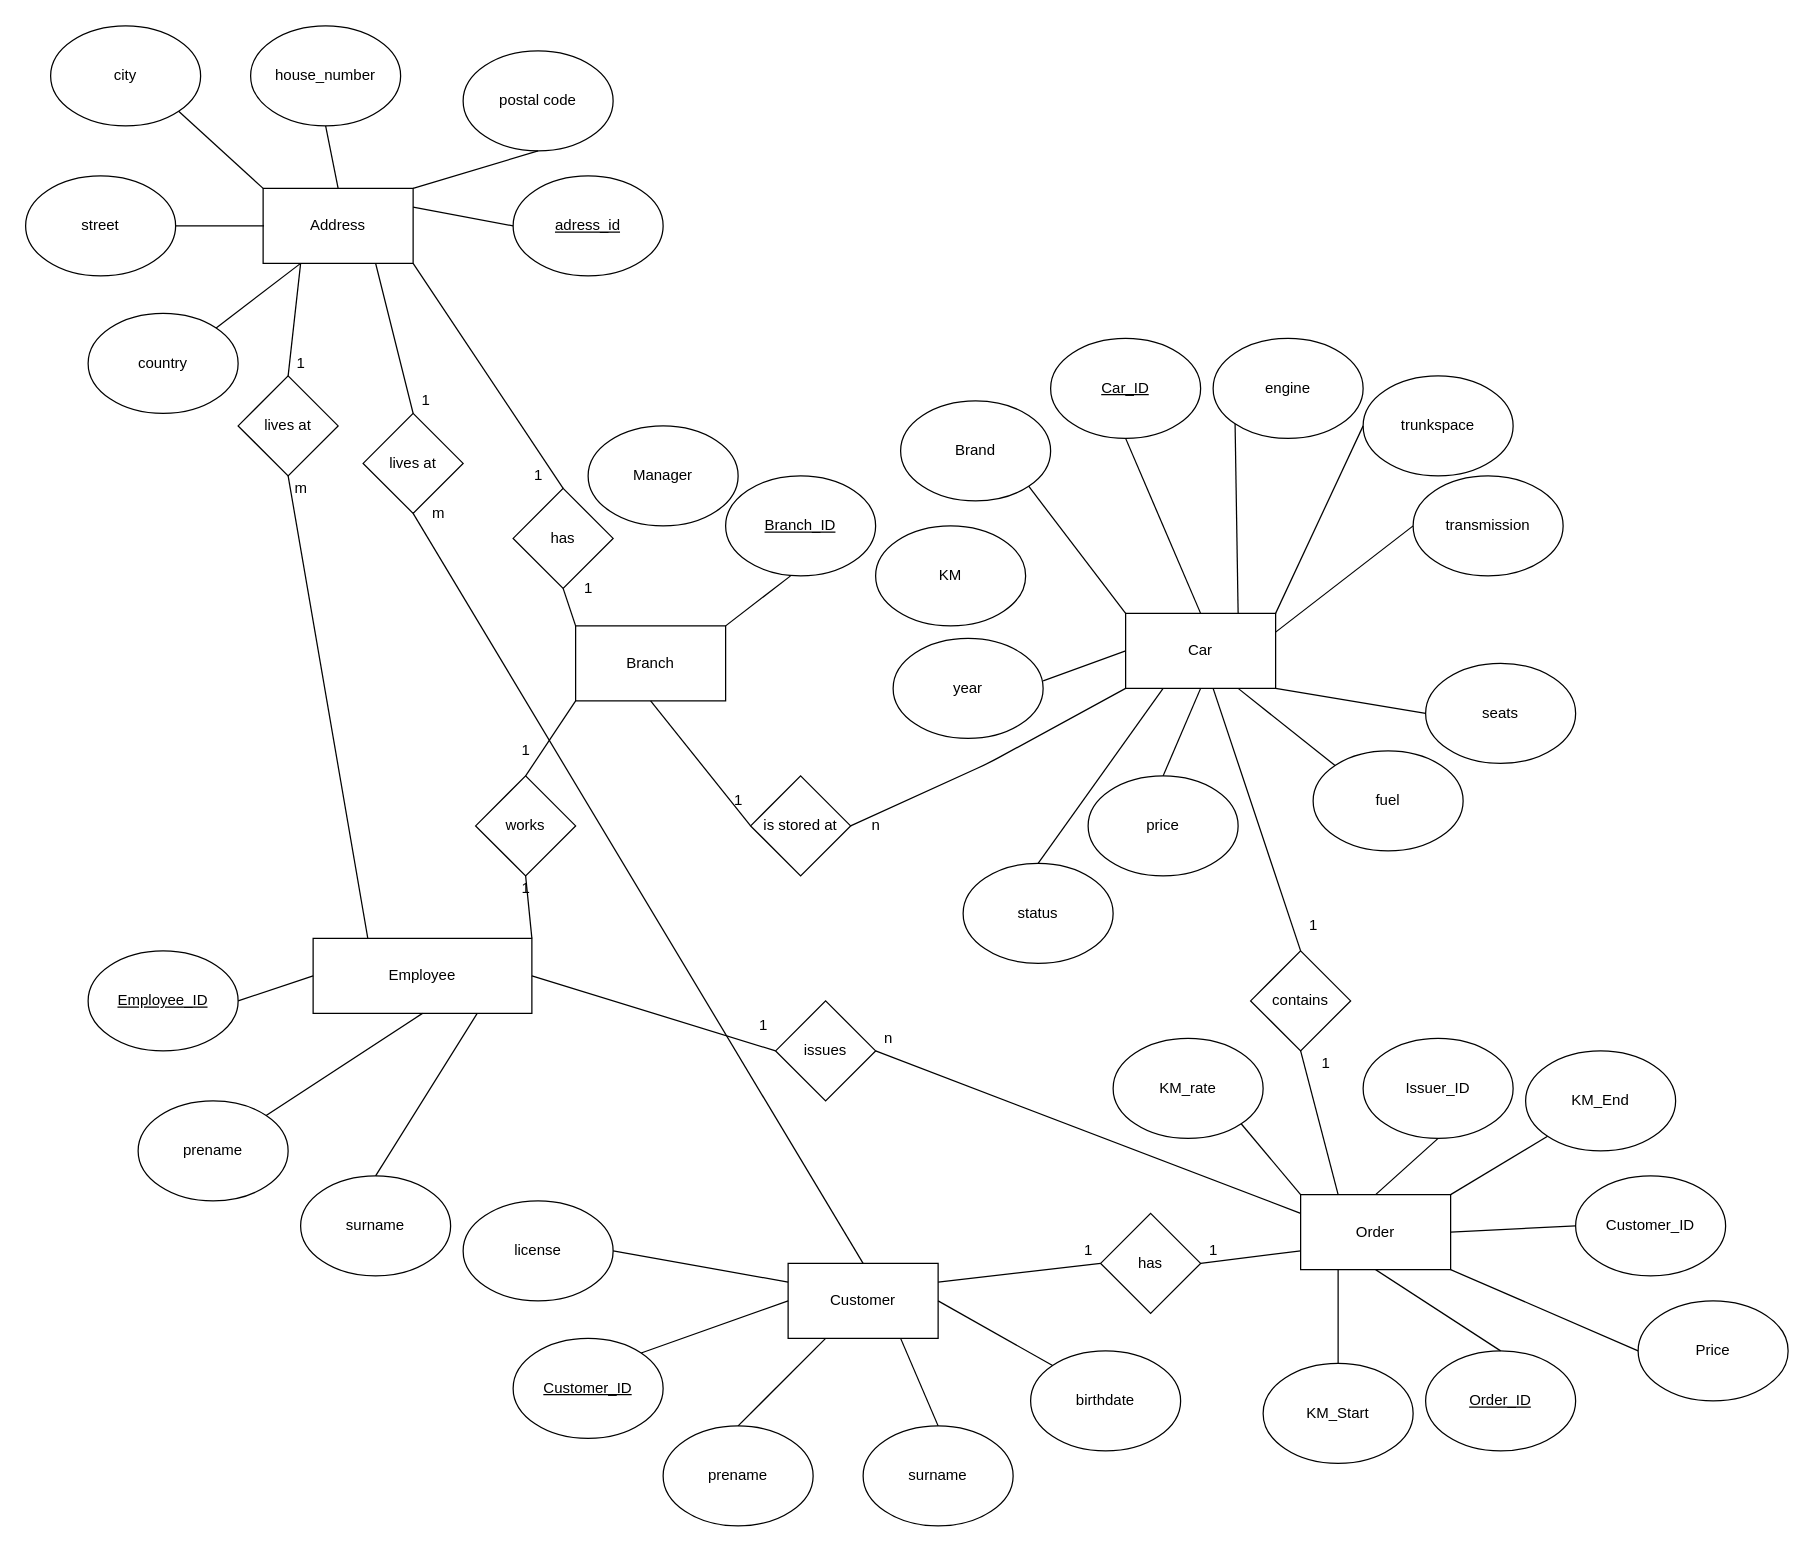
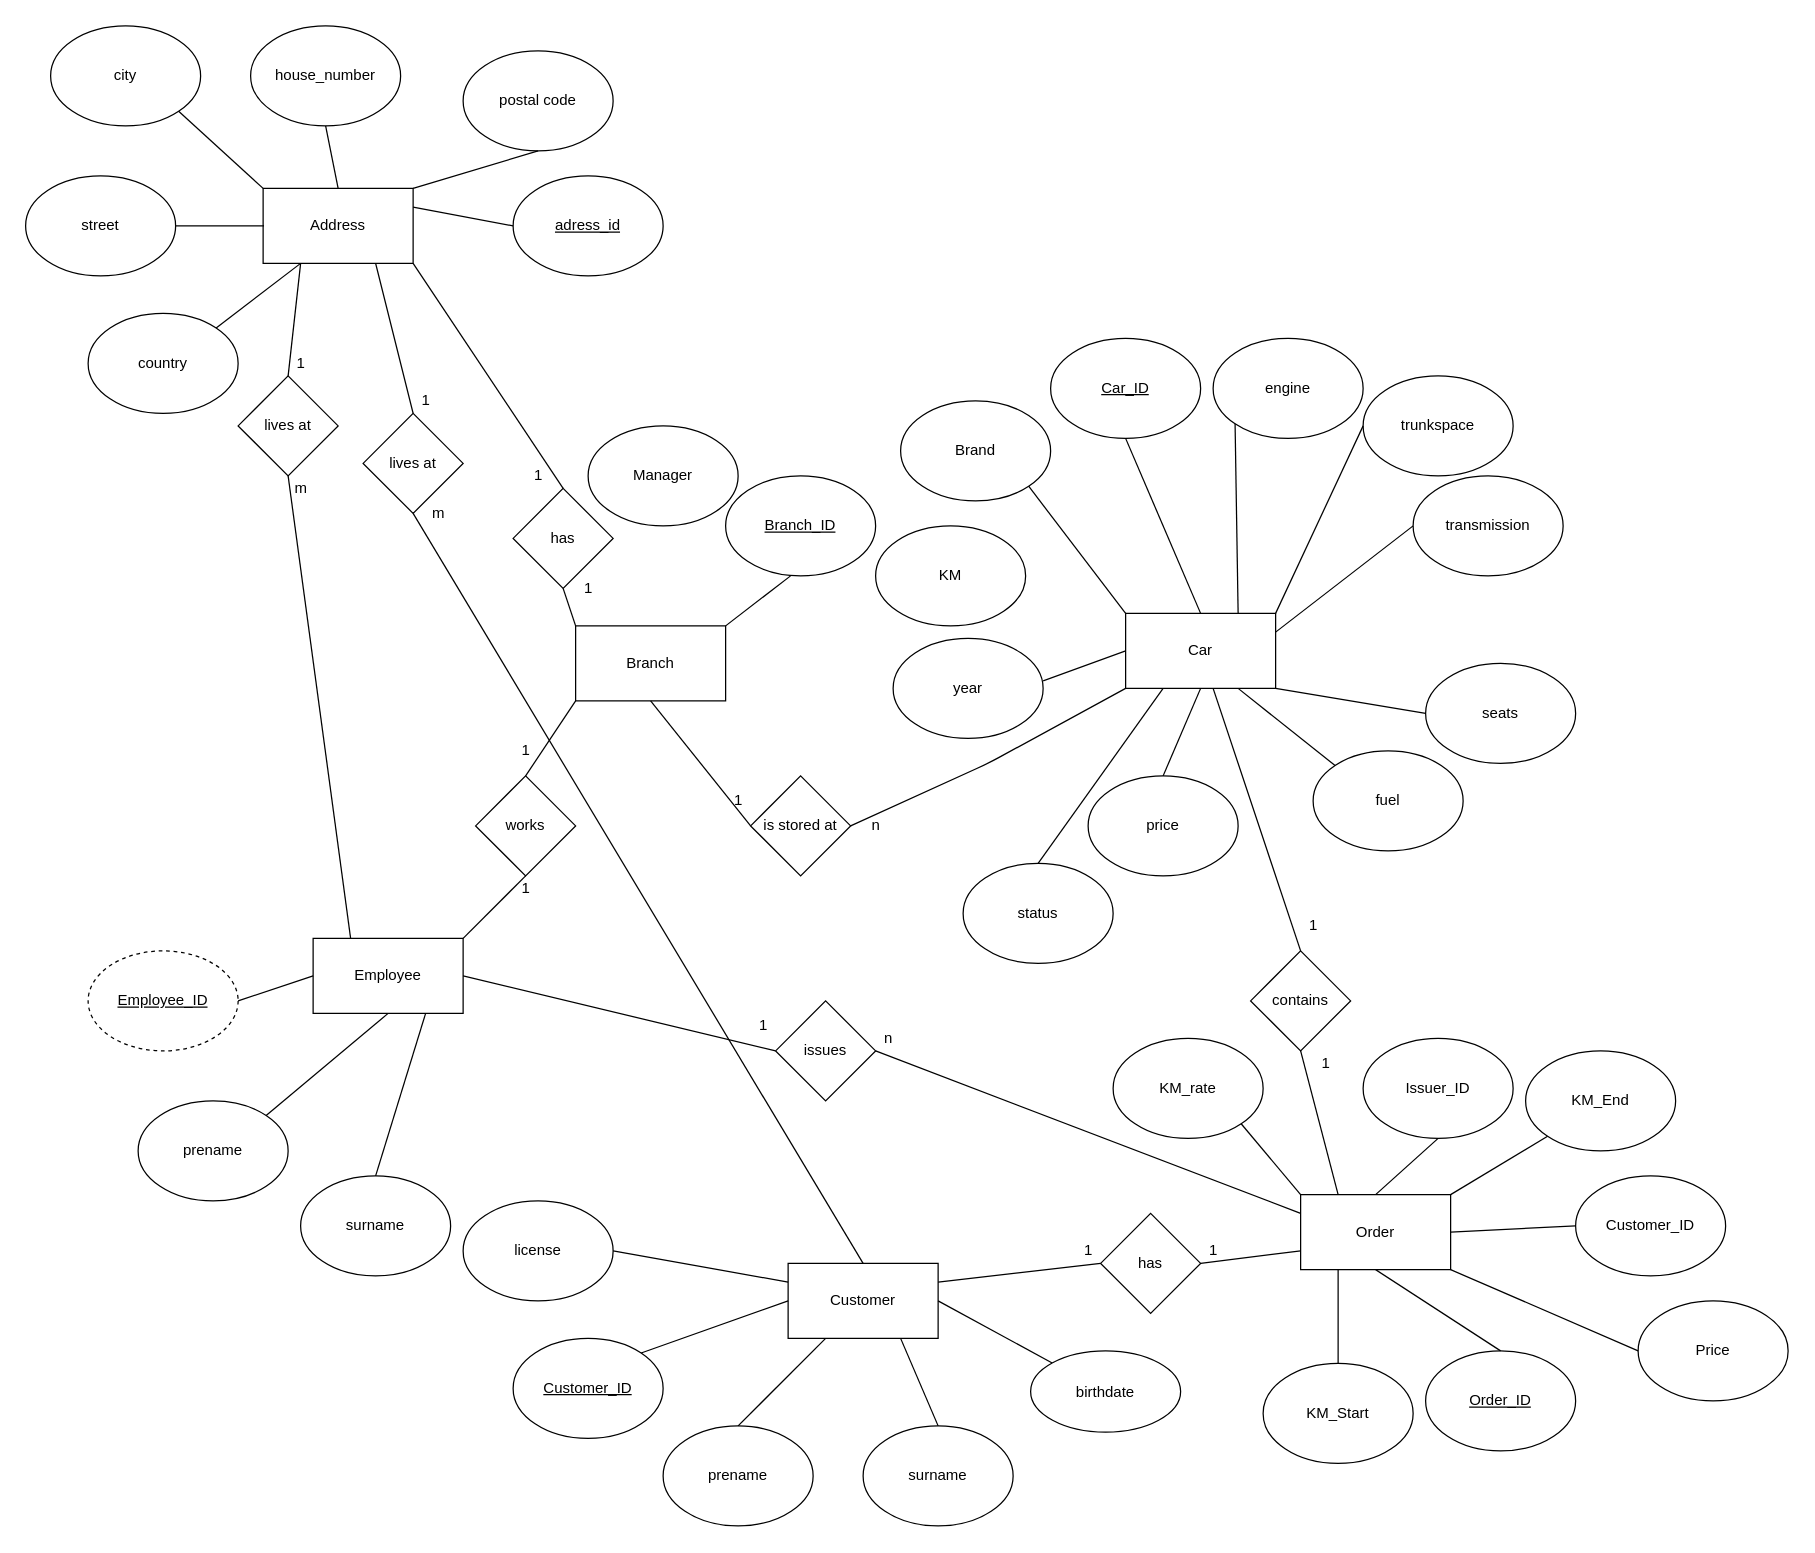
(423, 976) -> (388, 976)
(163, 1001) -> (163, 1001)
(1106, 1401) -> (1106, 1391)
